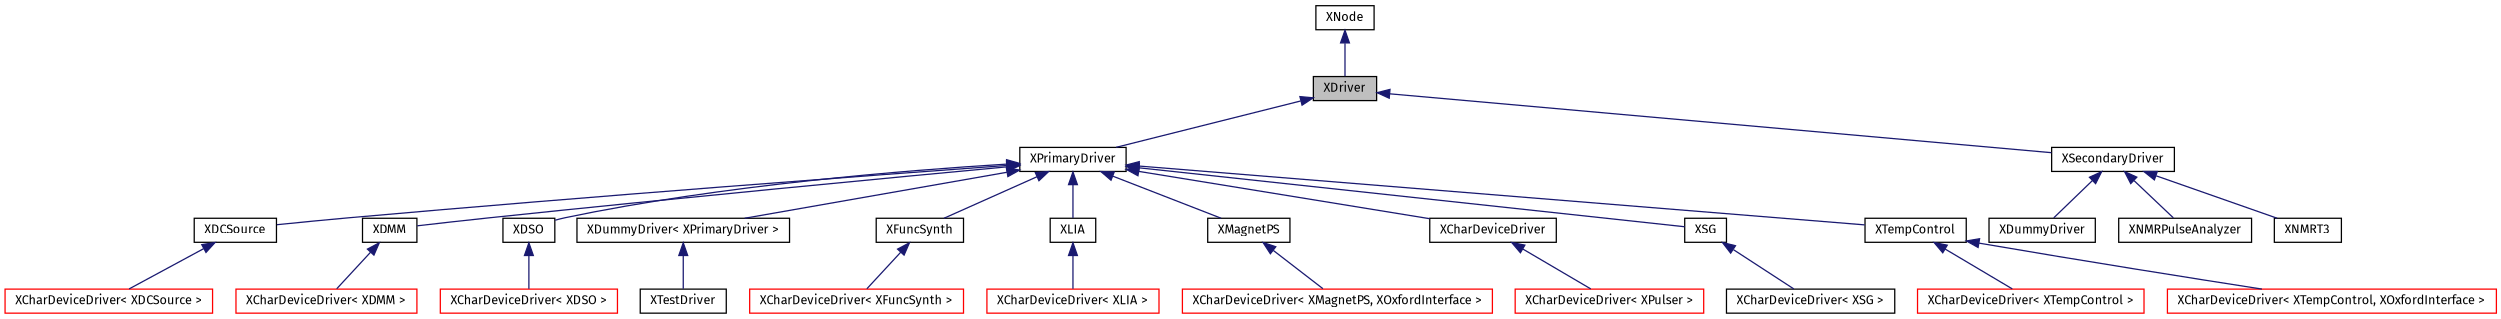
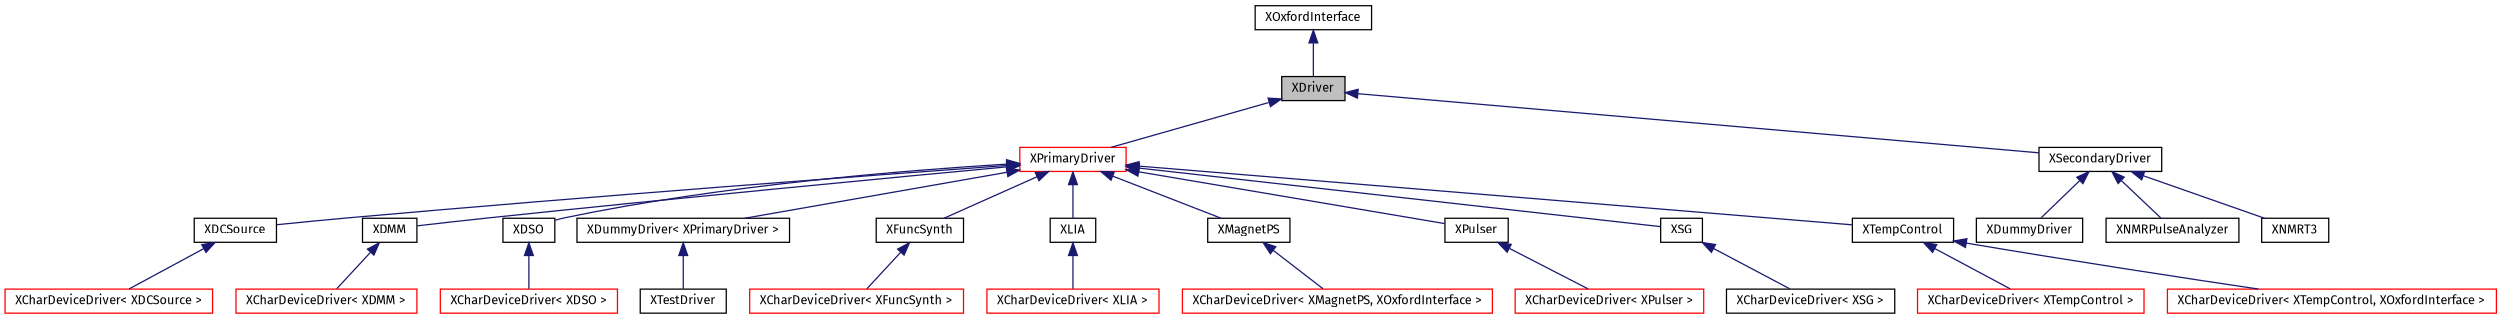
(1345, 18) -> (1313, 18)
(1073, 159) -> (1073, 159)
(1493, 230) -> (1477, 230)
